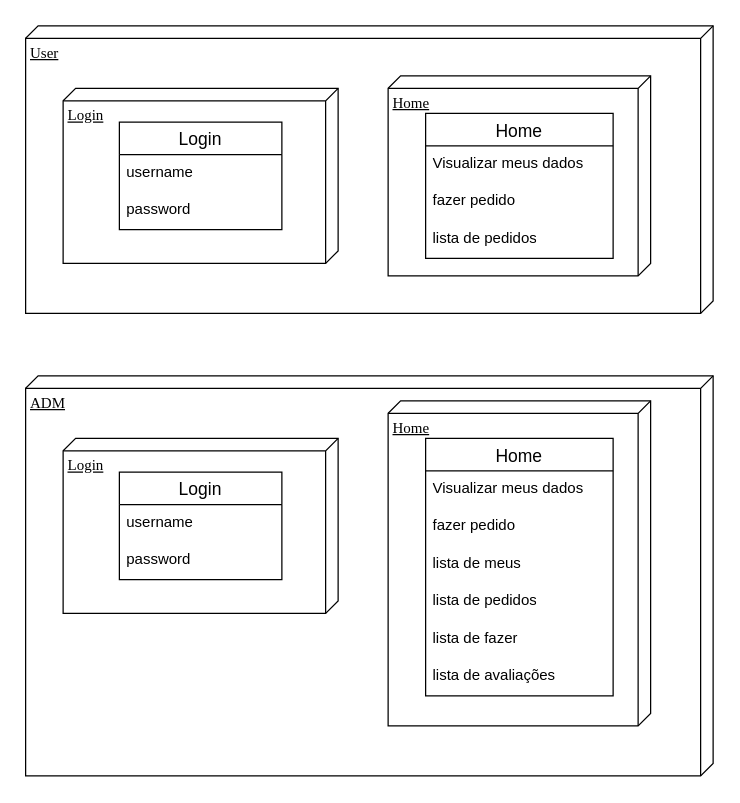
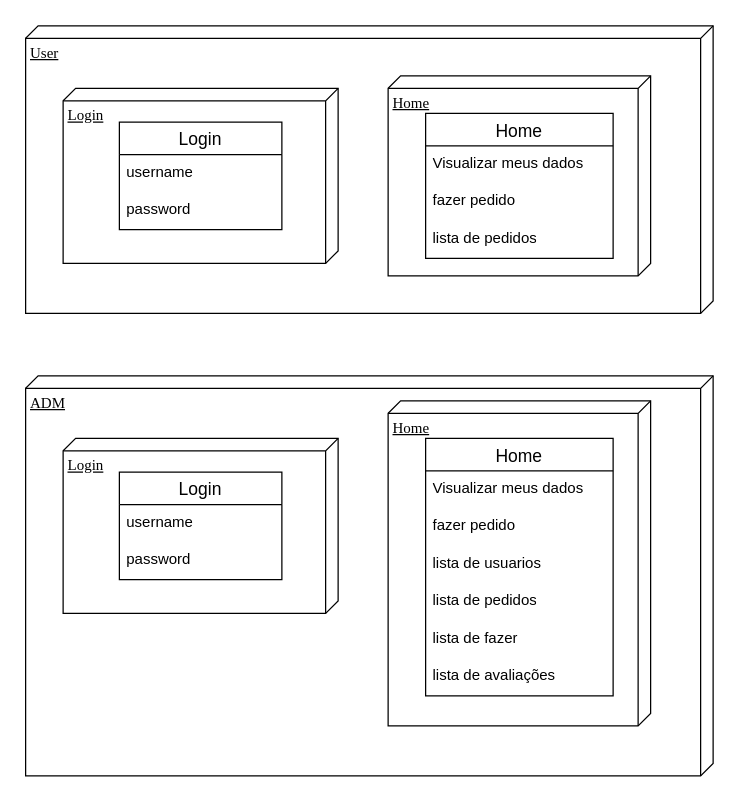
(480, 563) -> (495, 563)
